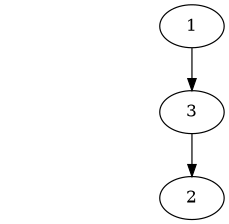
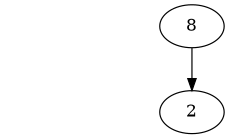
(192, 26) -> none
(192, 112) -> (192, 26)
